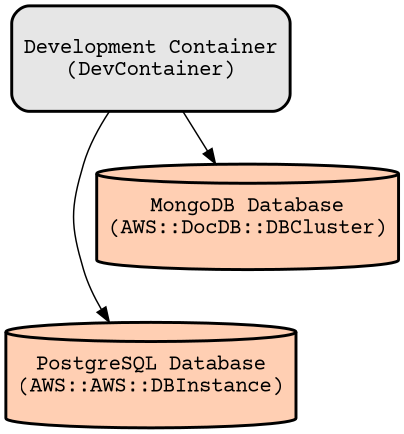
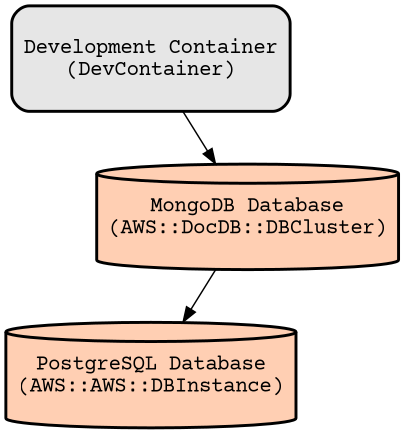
(74, 209) -> (203, 289)
